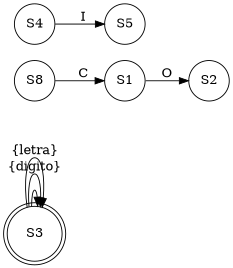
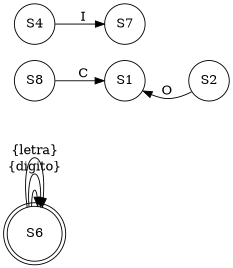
(125, 24) -> (125, 24)
(162, 81) -> (172, 98)
(35, 234) -> (35, 234)
